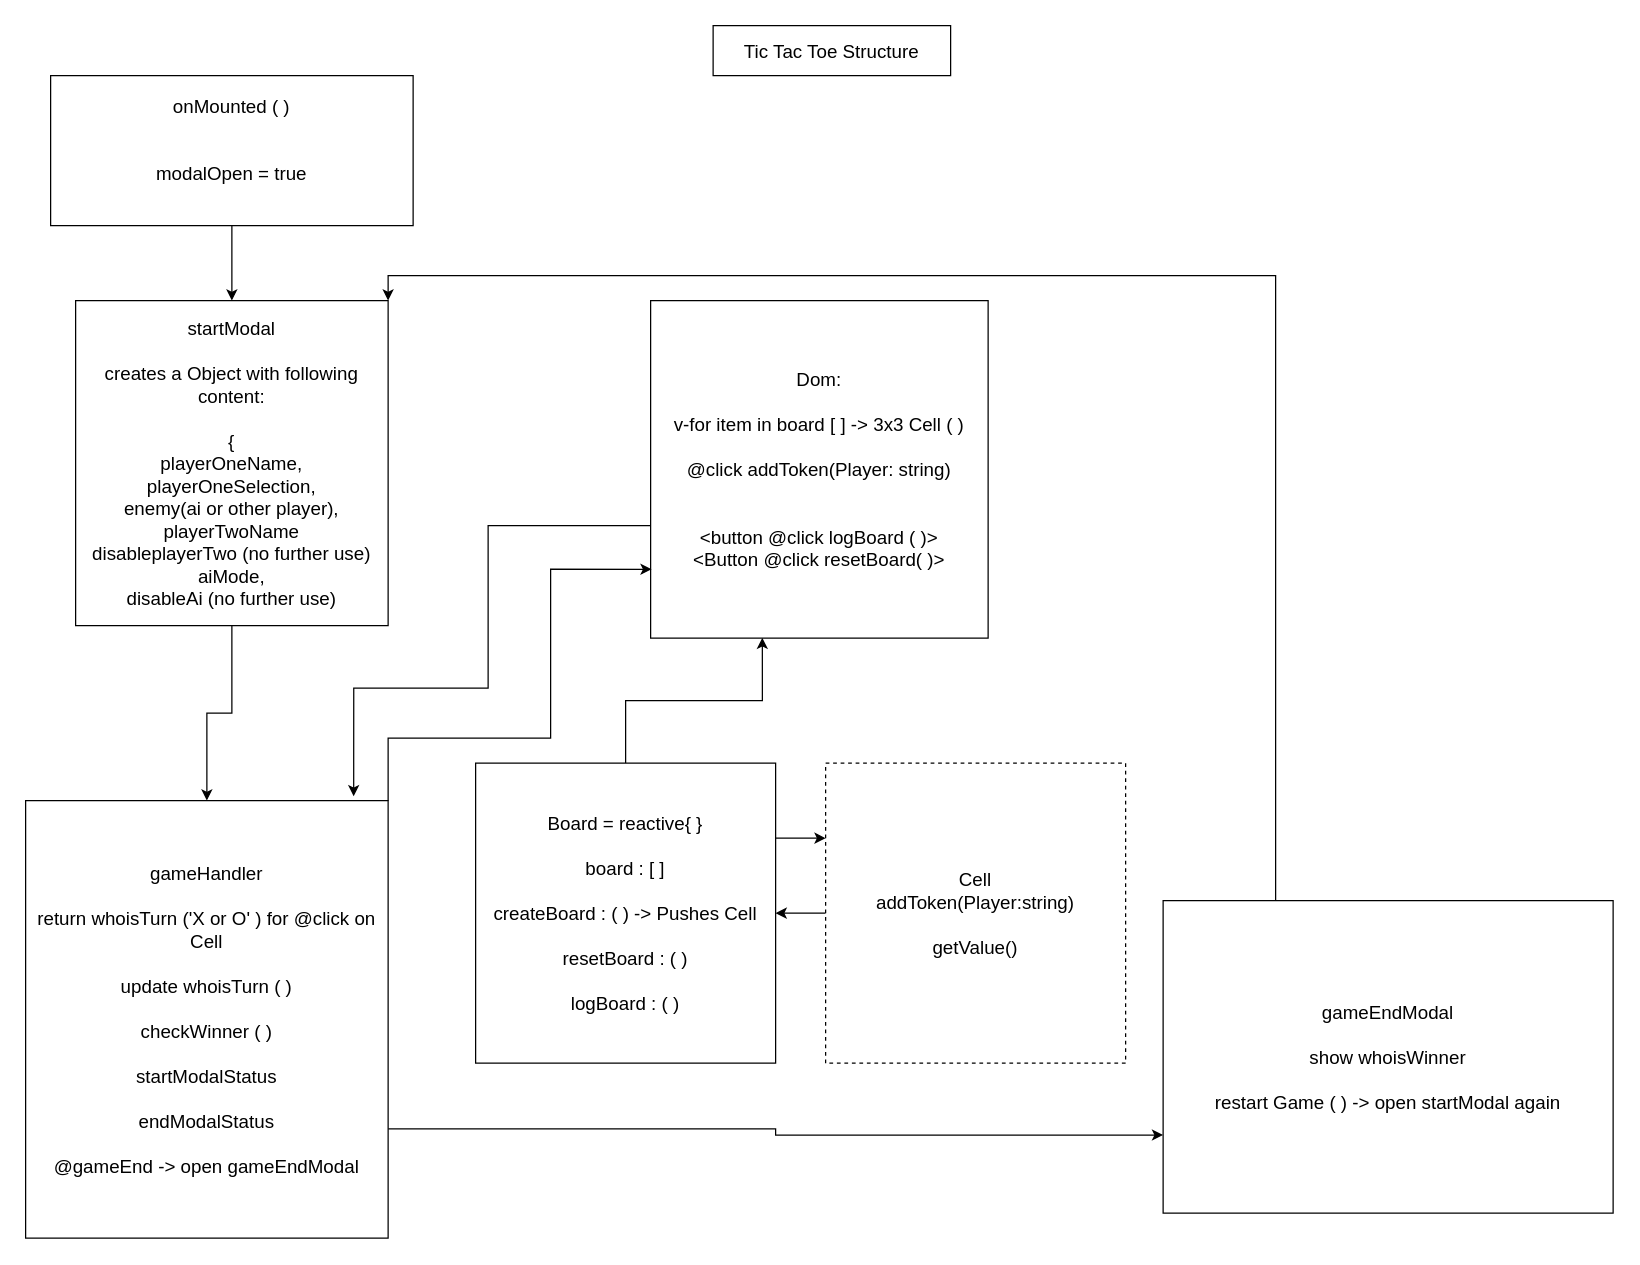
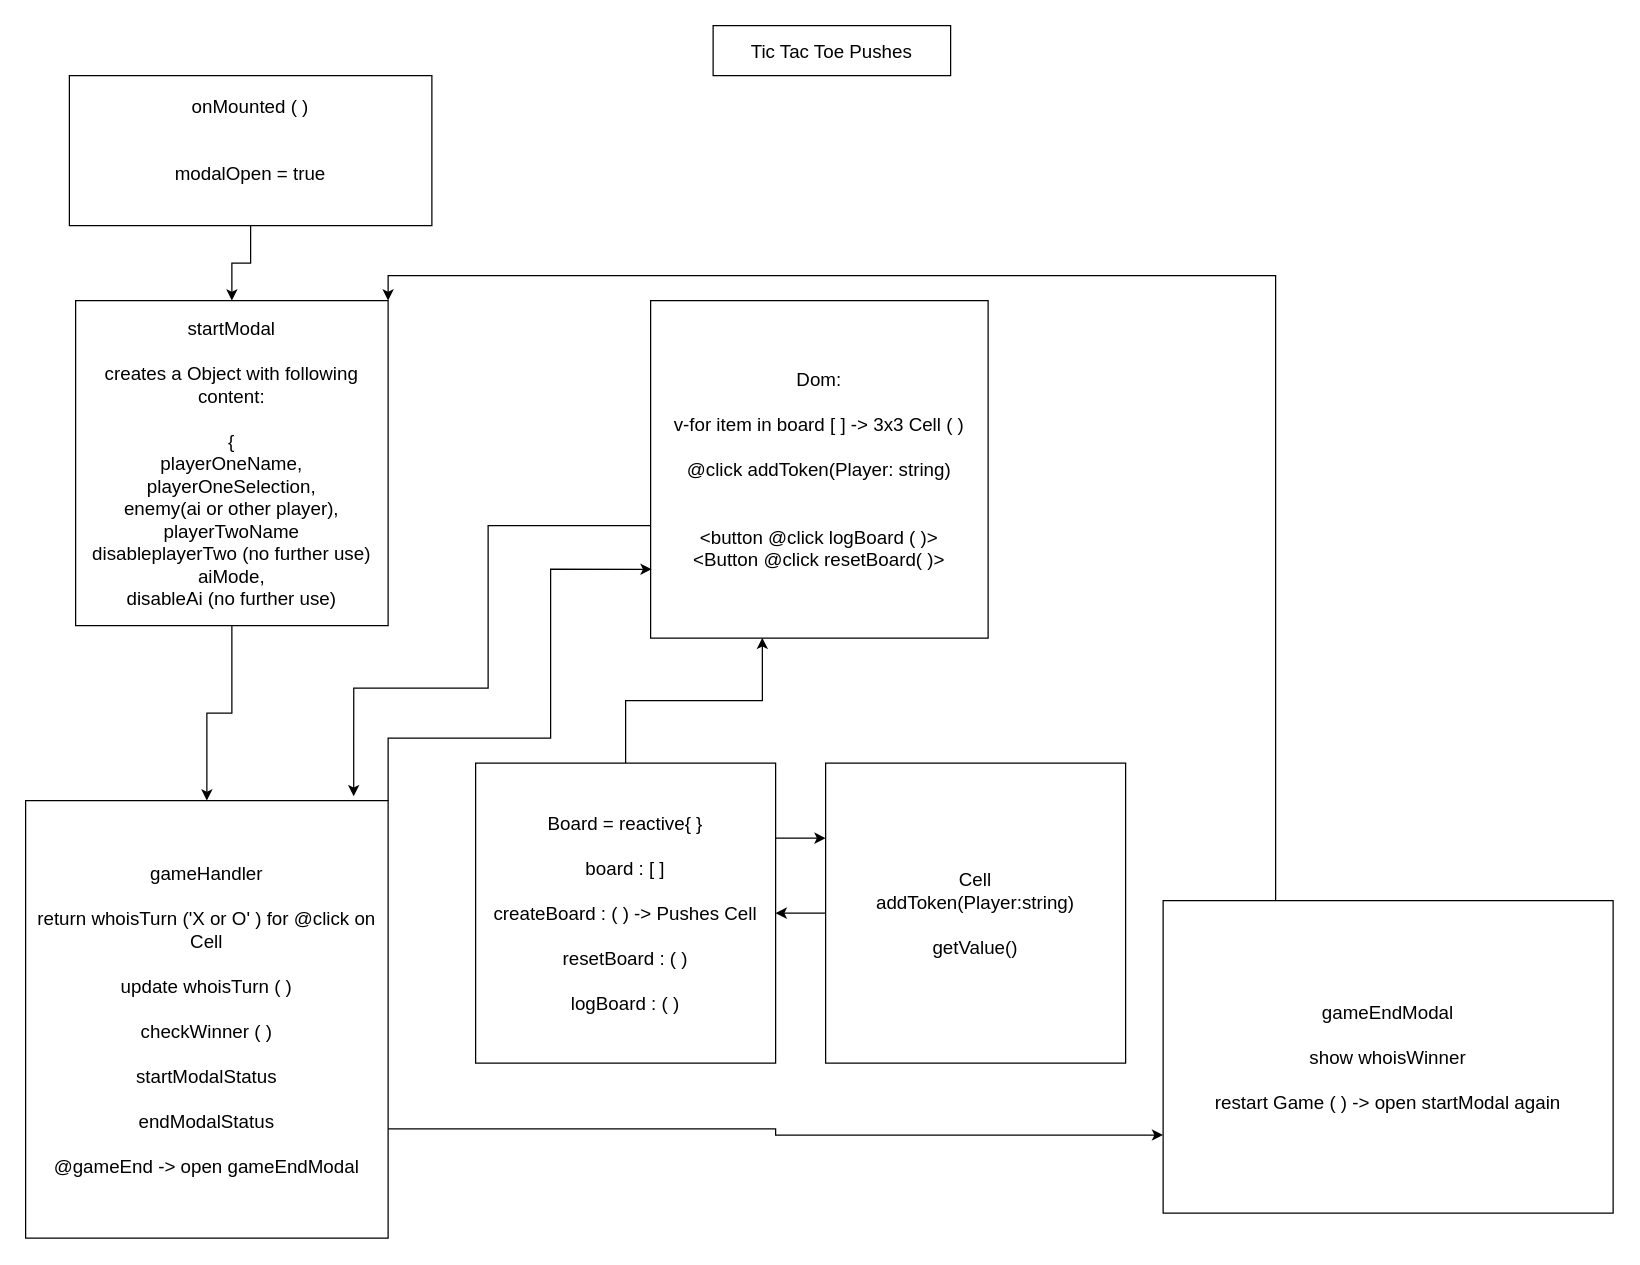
(832, 51) -> (832, 51)
(232, 151) -> (251, 151)
(976, 913) -> (976, 913)
